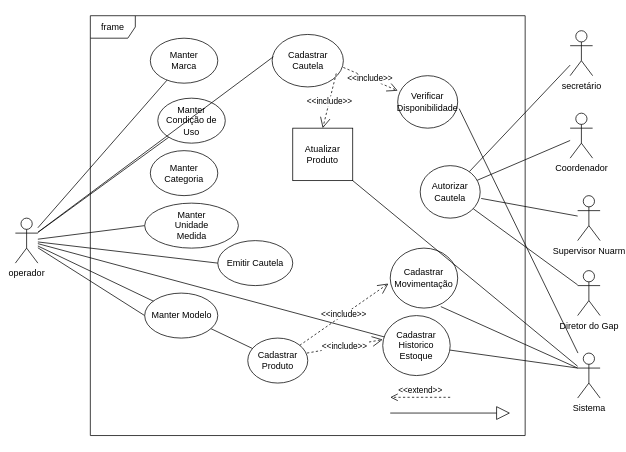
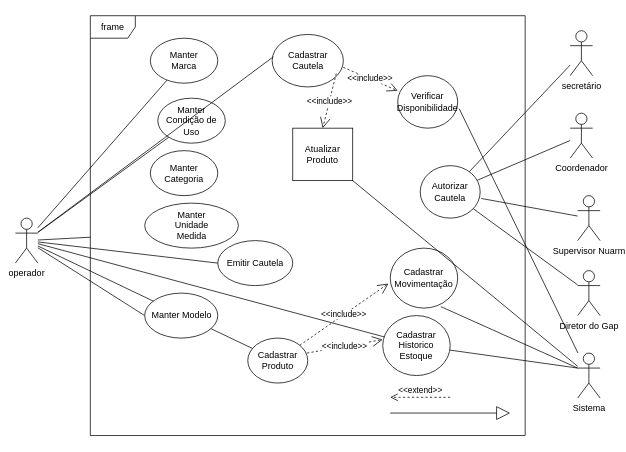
(92, 232) -> (63, 238)
